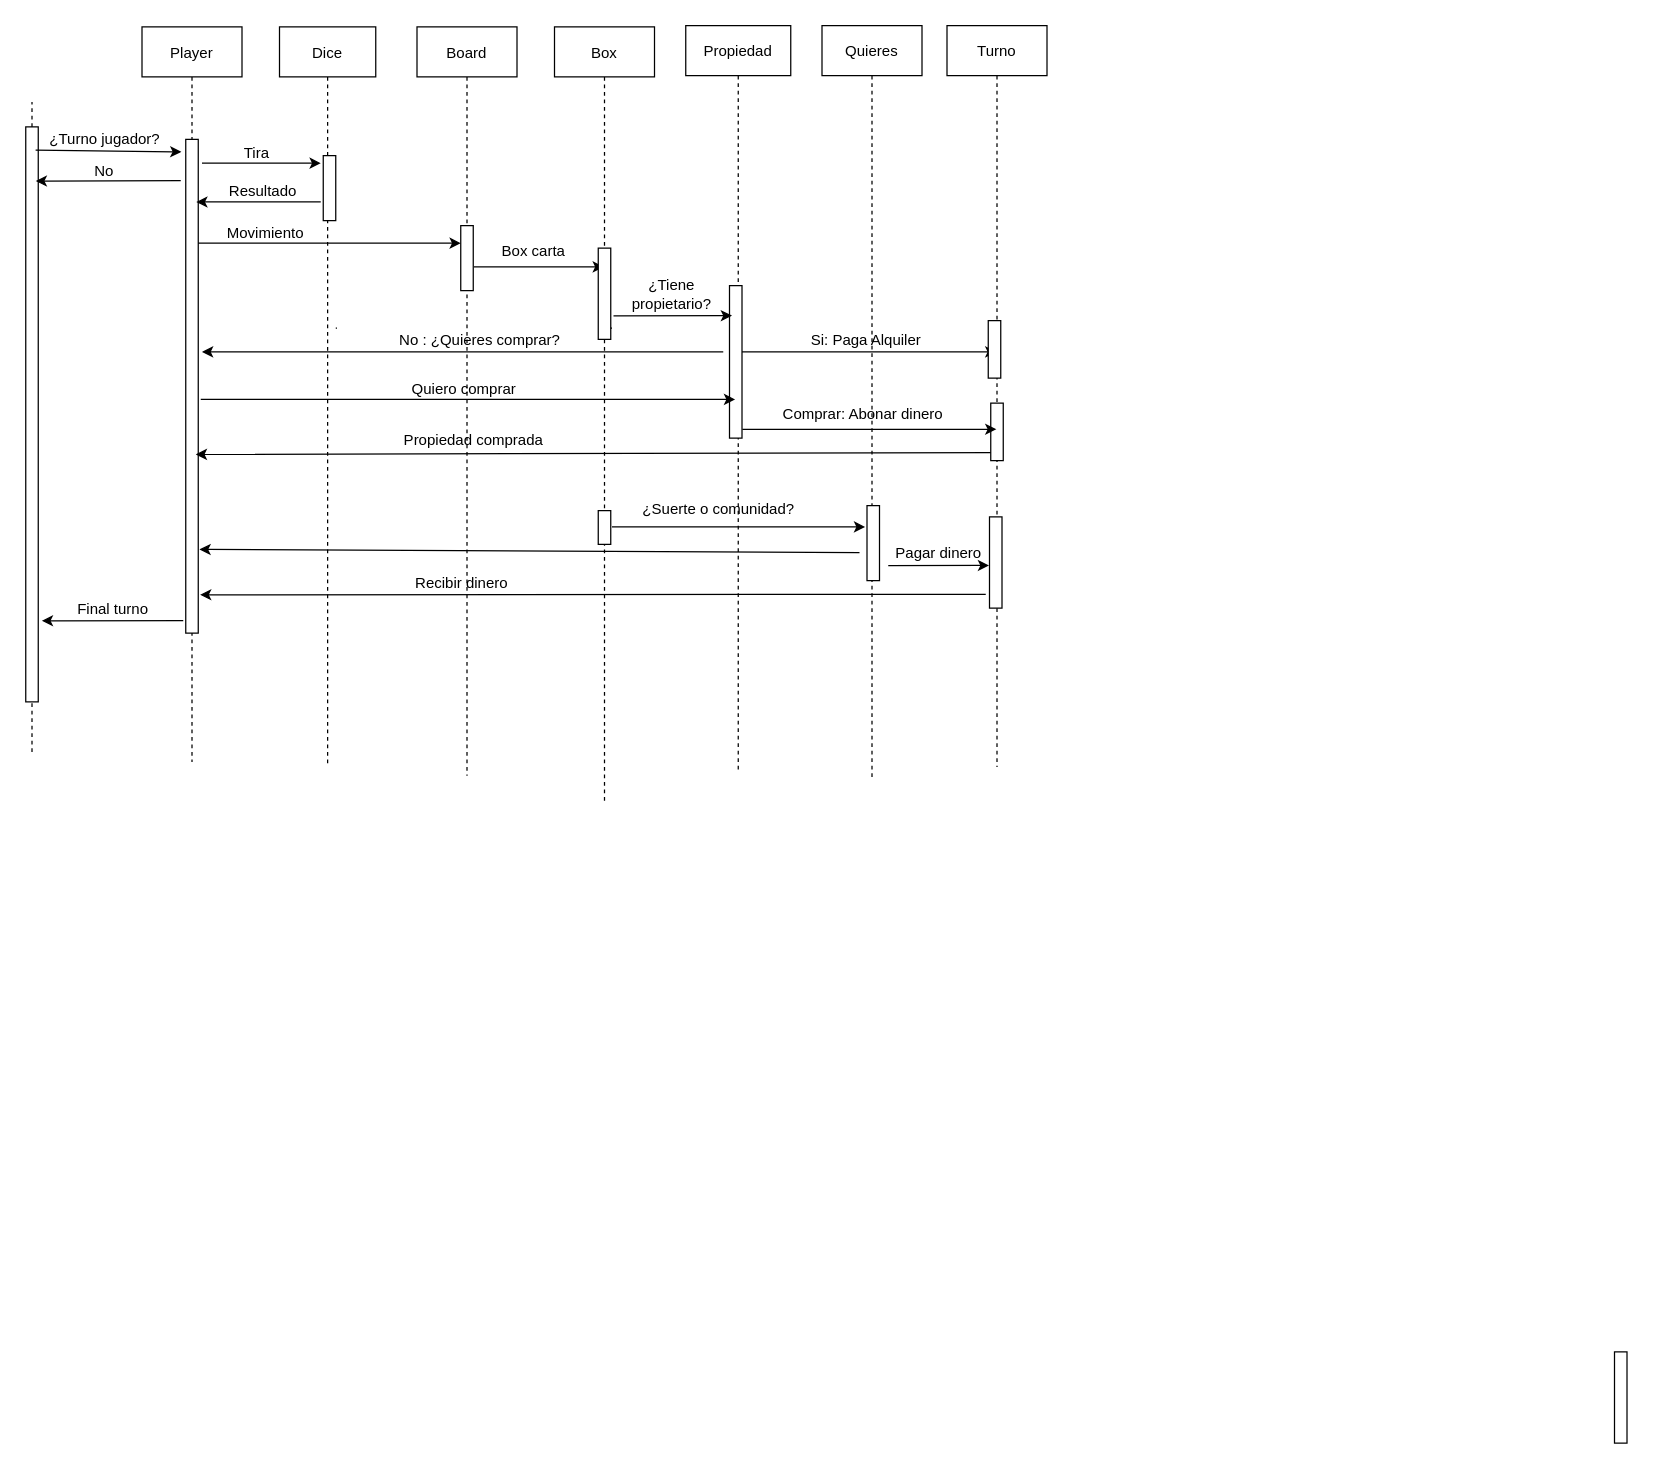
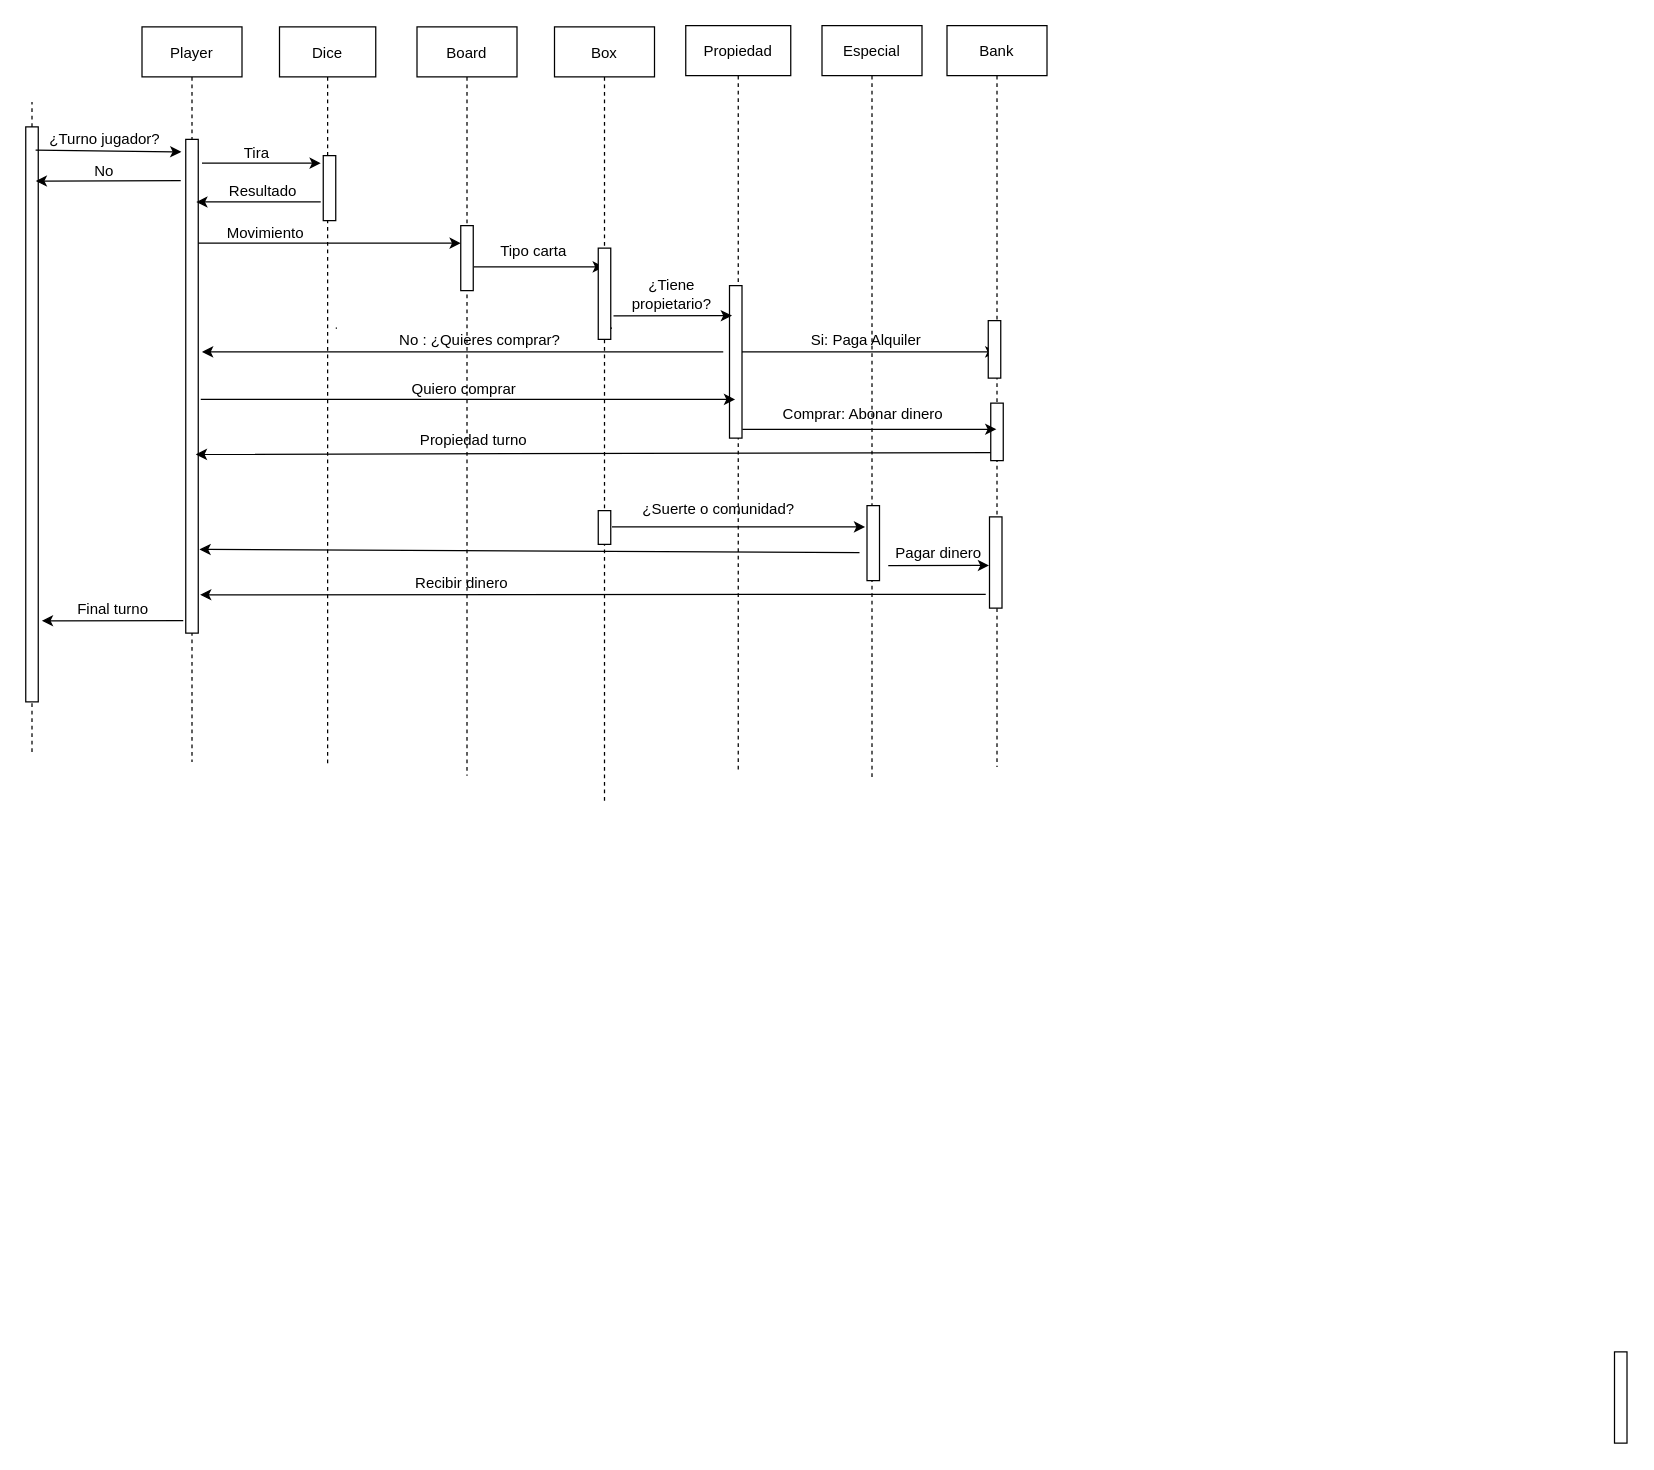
(871, 51) -> (871, 51)
(996, 51) -> (996, 51)
(534, 252) -> (534, 252)
(474, 441) -> (474, 441)
